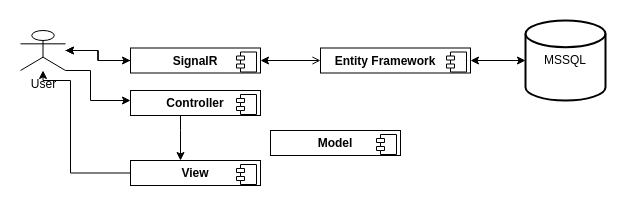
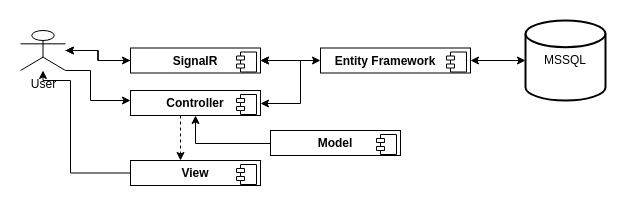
(314, 61) -> (312, 61)
none -> (301, 99)
(181, 134) -> (181, 134)
none -> (223, 144)
